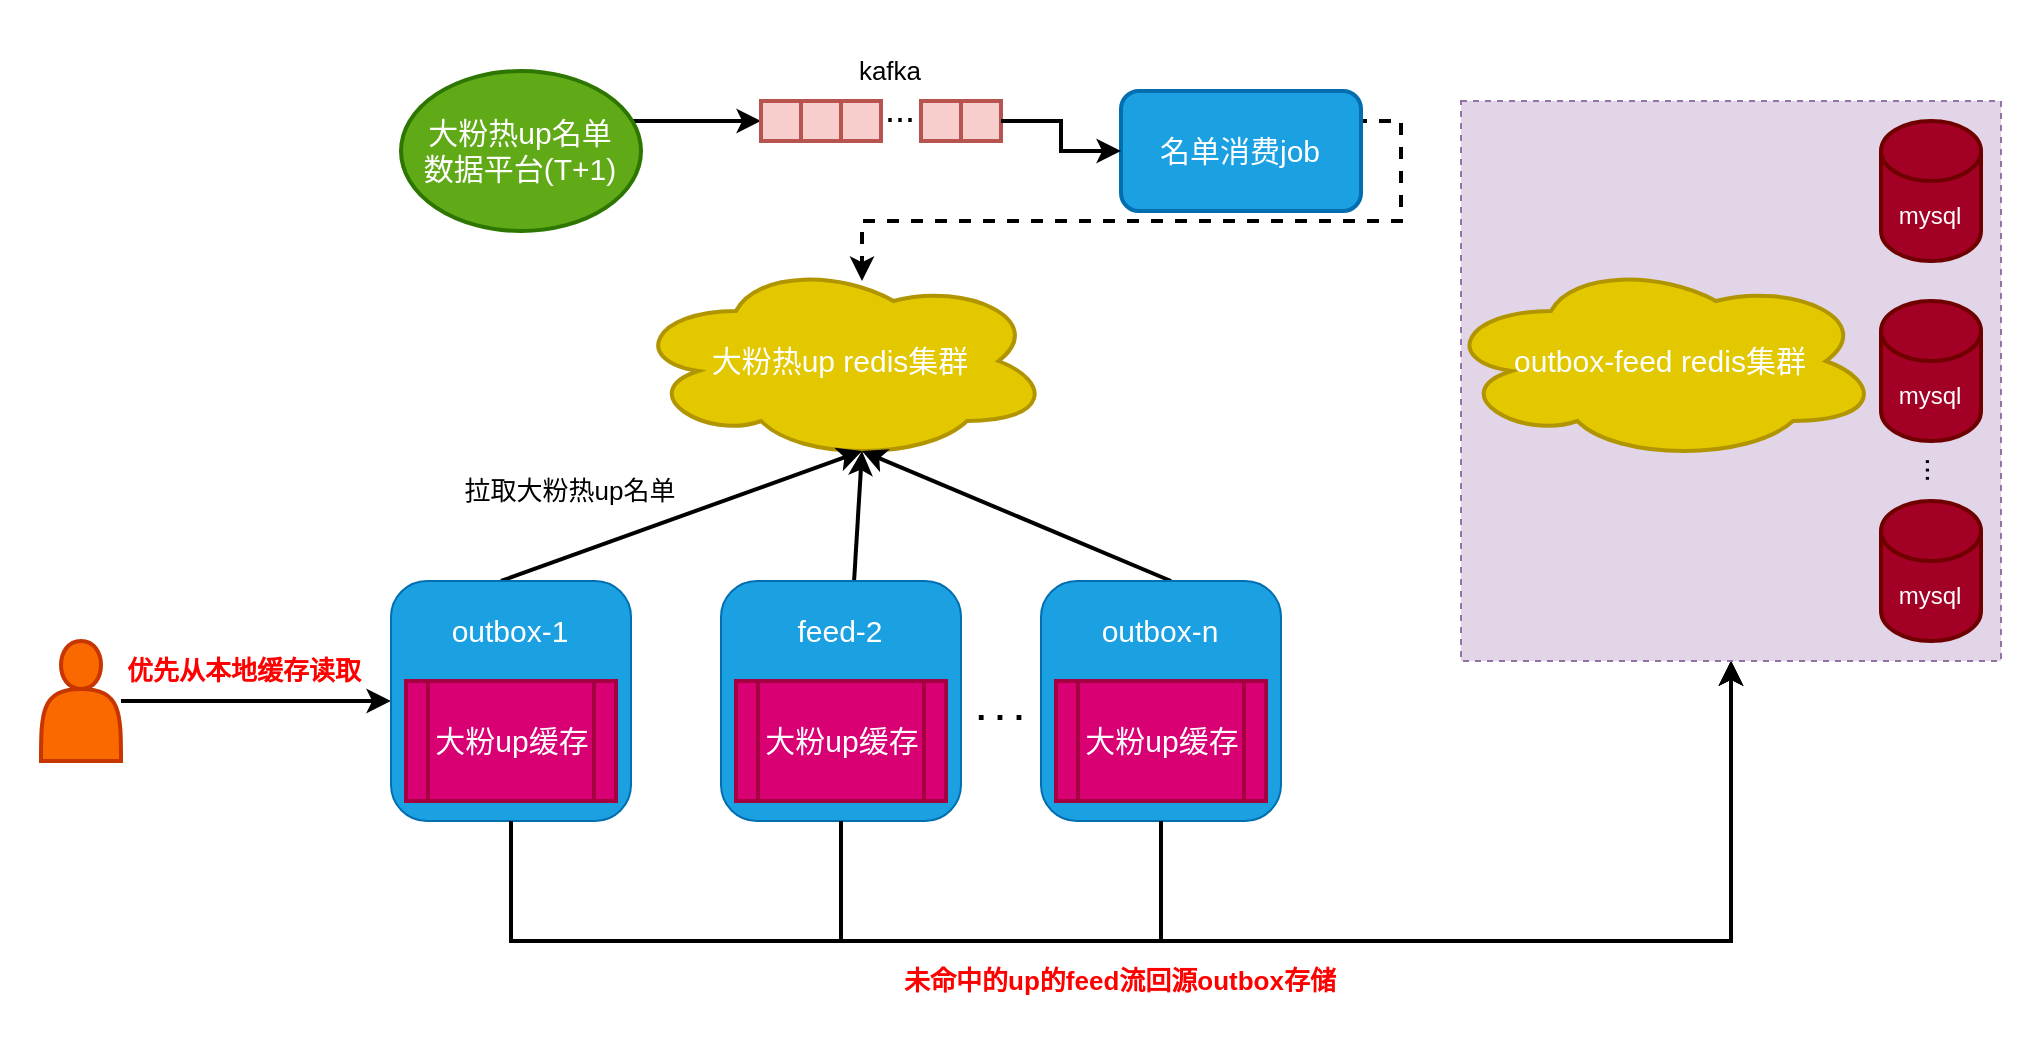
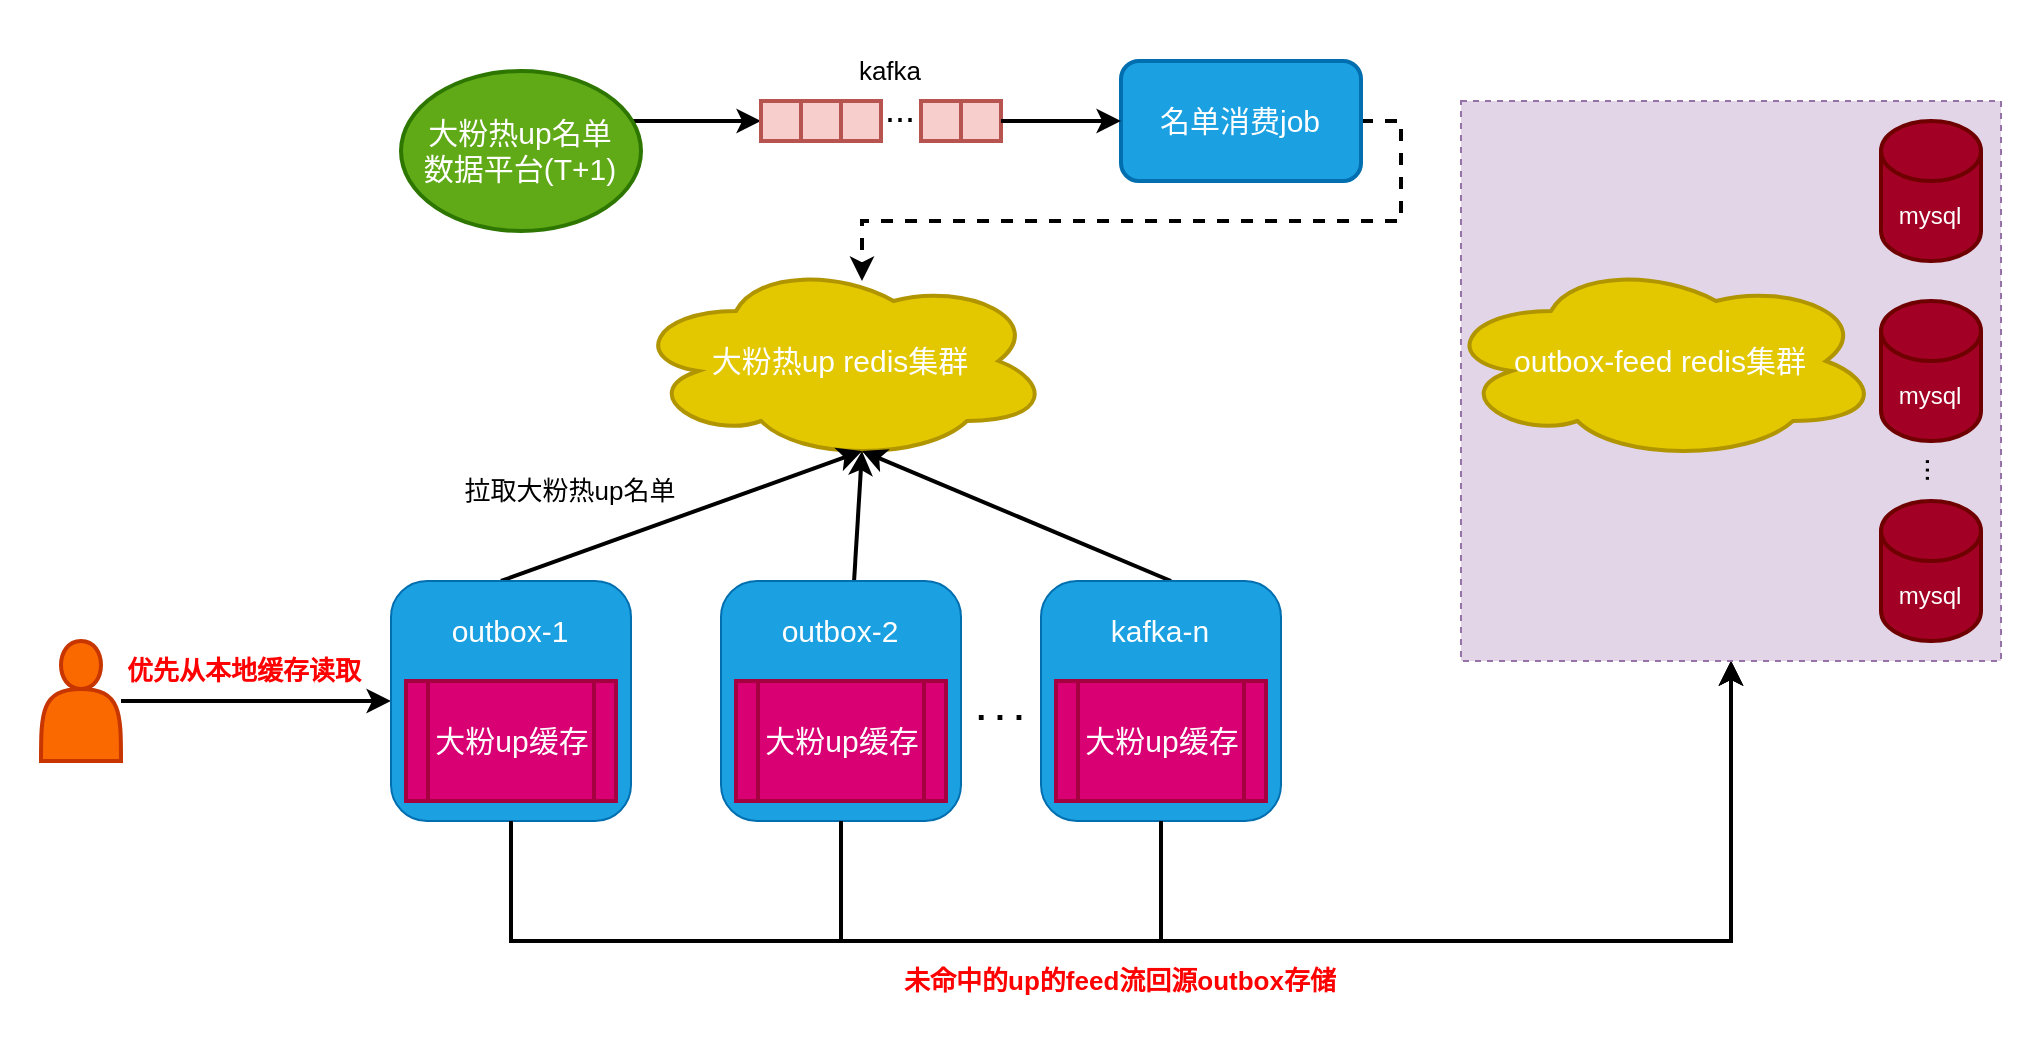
(1241, 151) -> (1241, 121)
(841, 631) -> (841, 631)
(1161, 631) -> (1161, 631)
